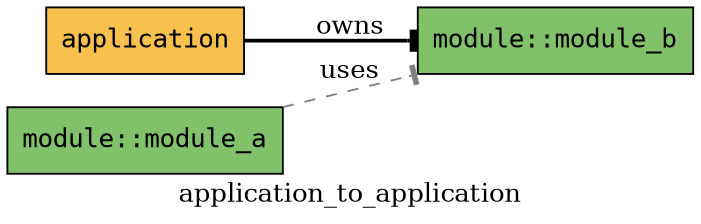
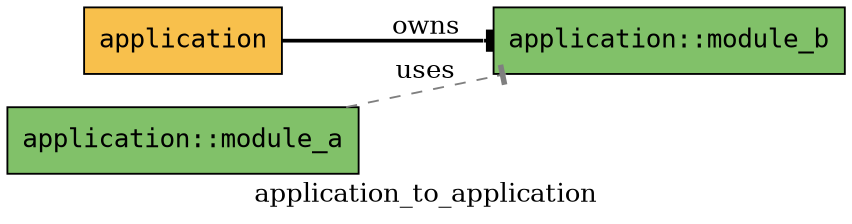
(556, 41) -> (669, 41)
(145, 140) -> (183, 140)
